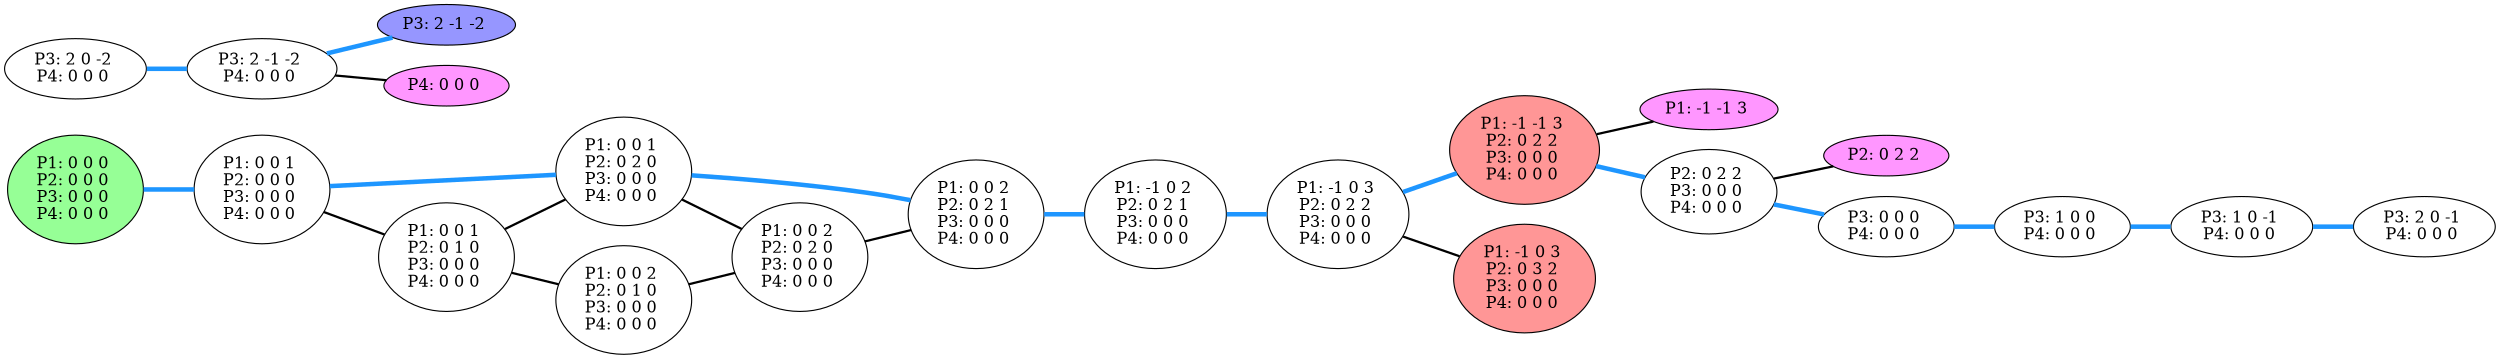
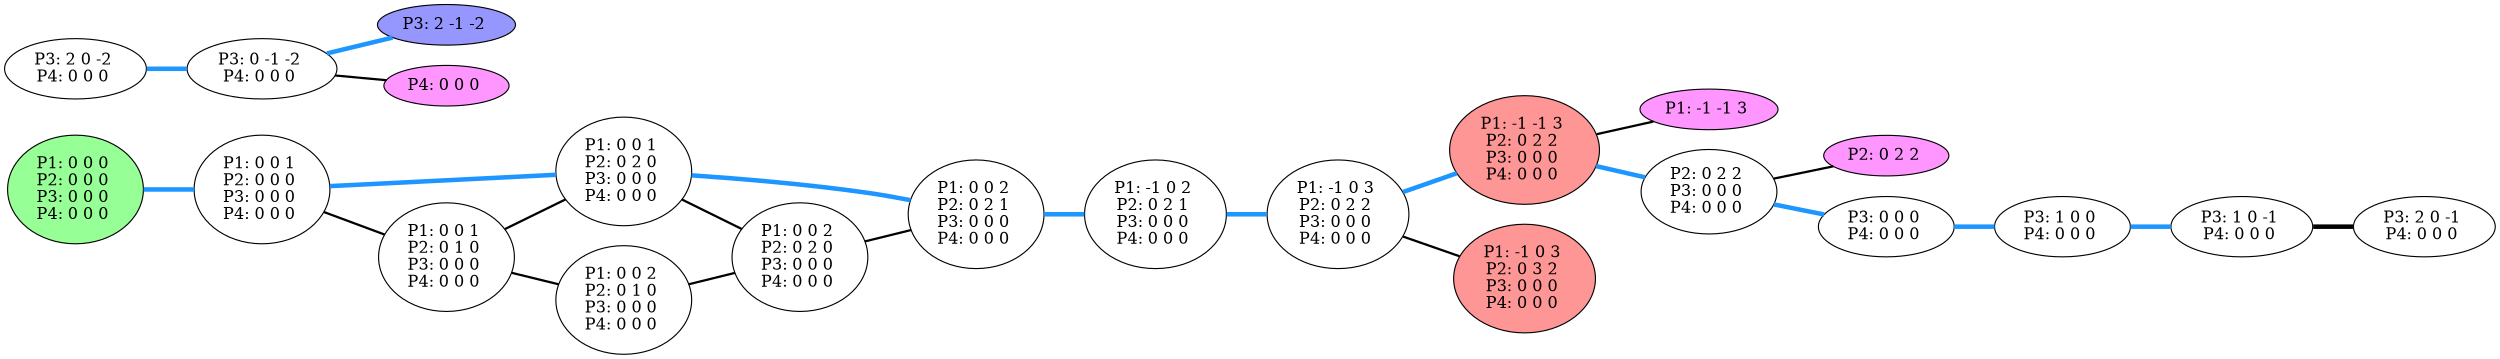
(262, 69) -> (262, 69)
(2333, 227) -> (2333, 227)
